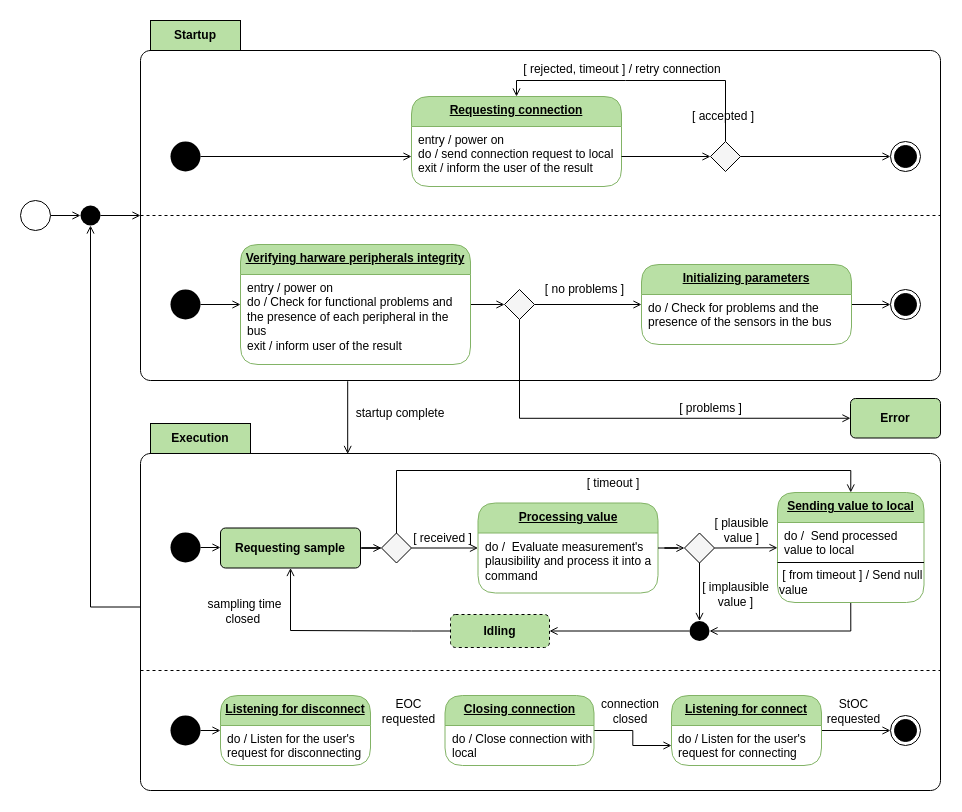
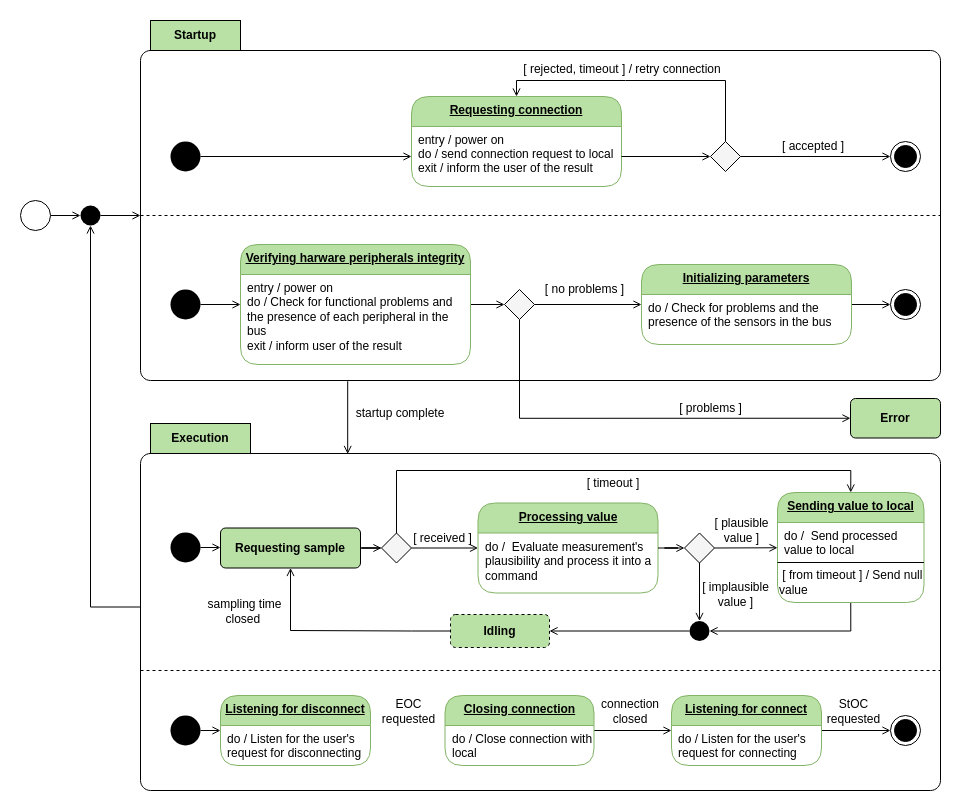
(724, 117) -> (814, 147)
(642, 746) -> (649, 731)
